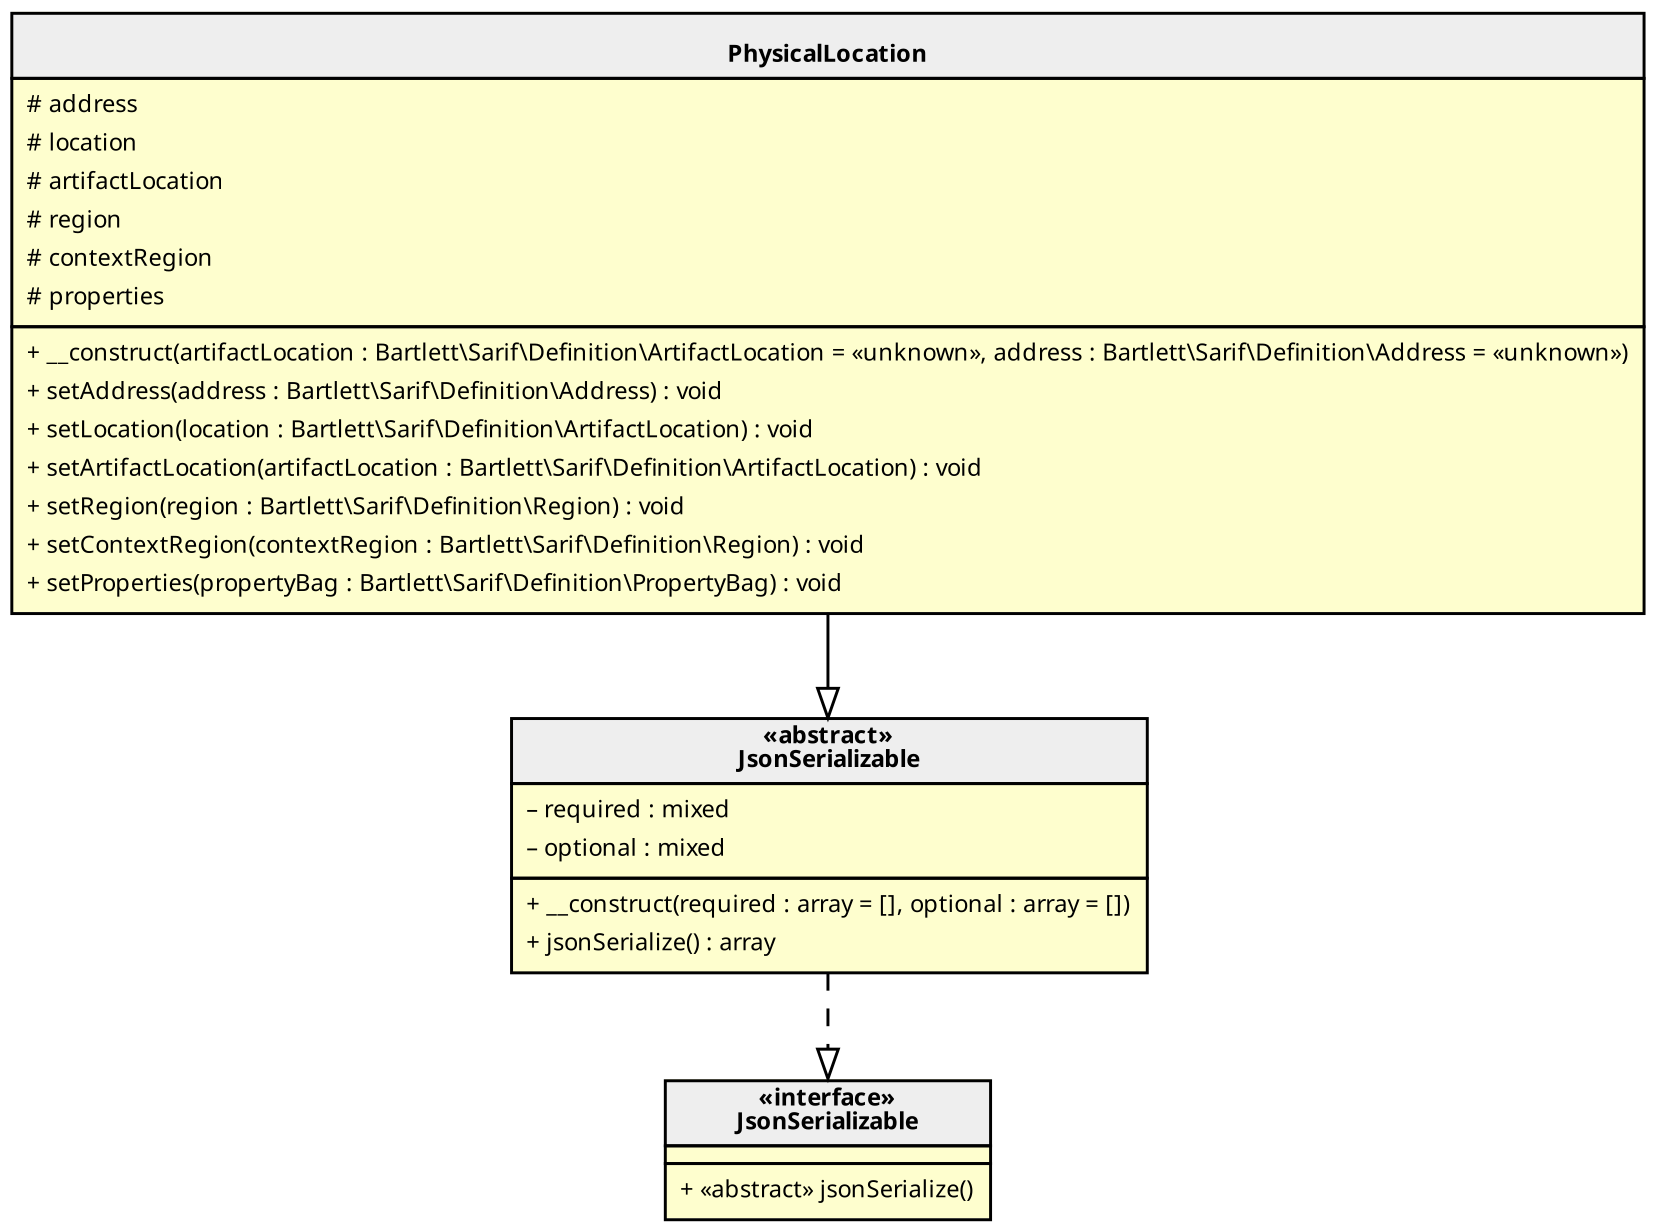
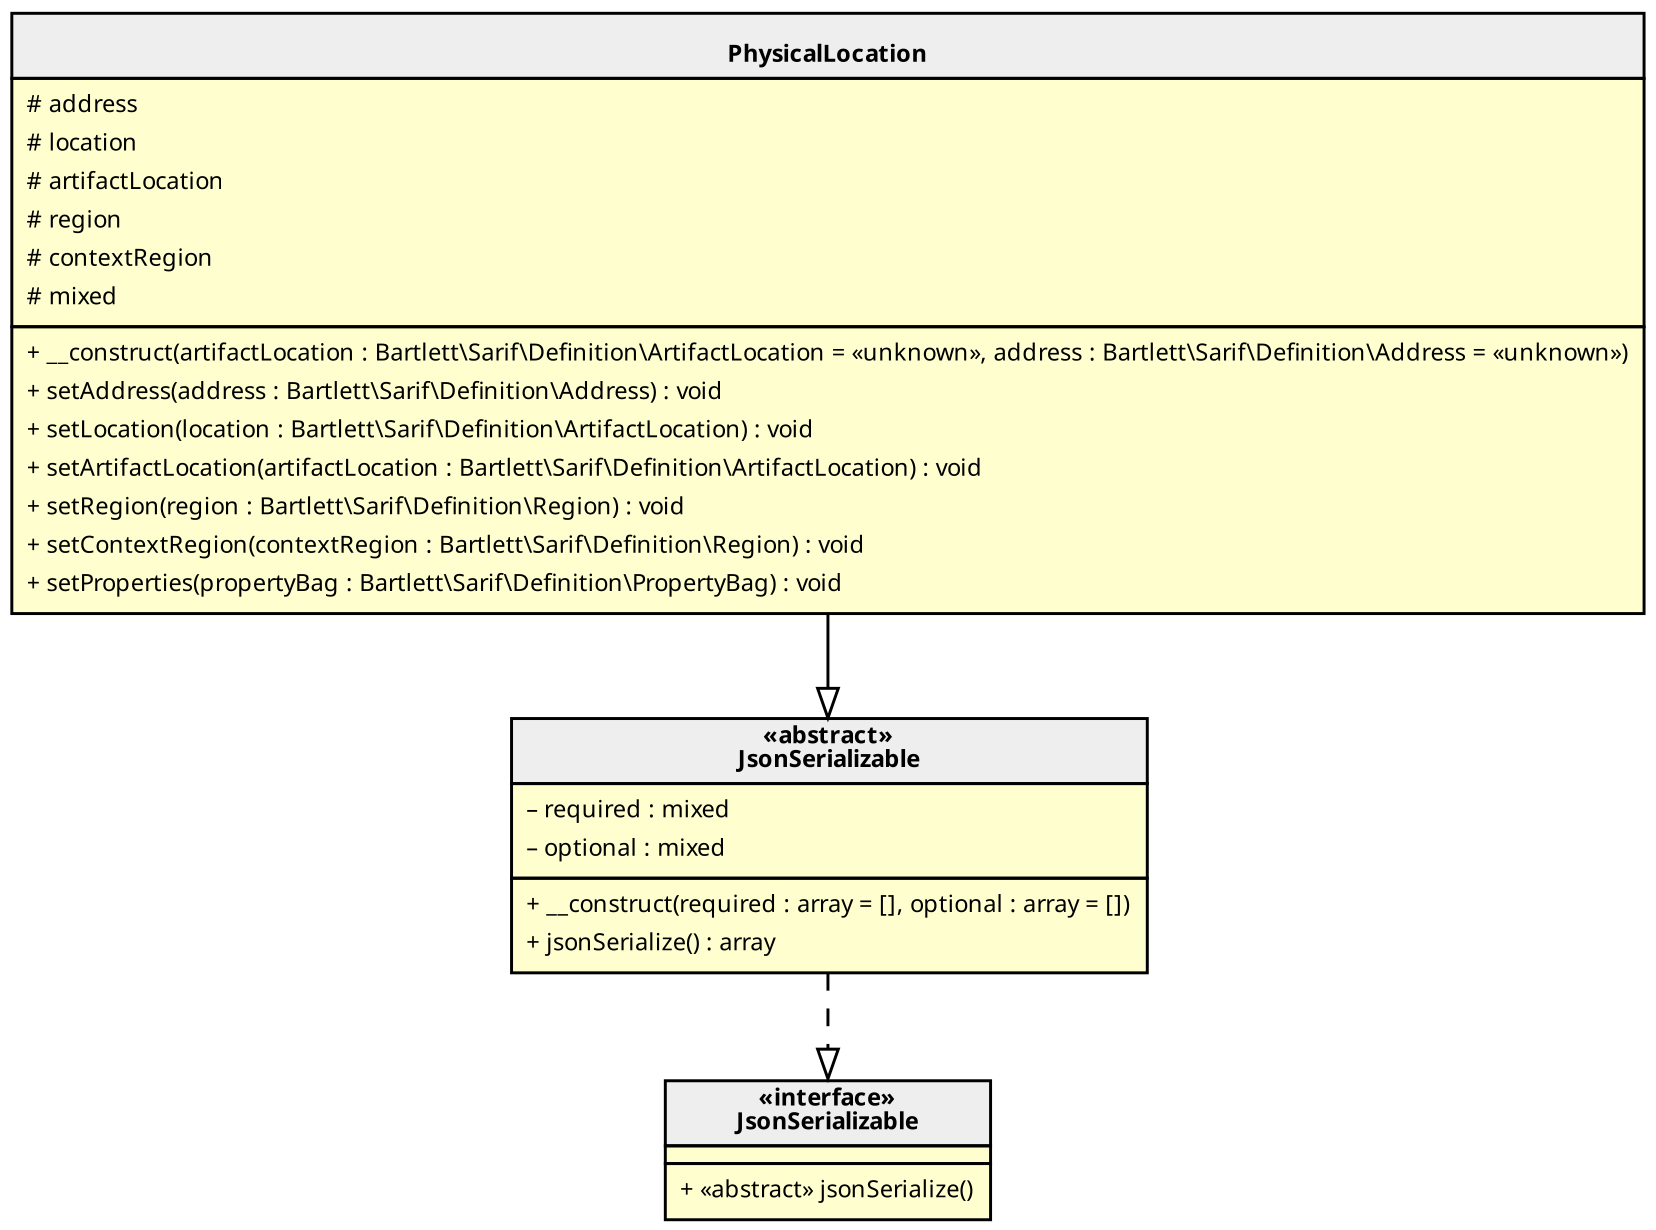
(96, 297) -> (72, 297)
